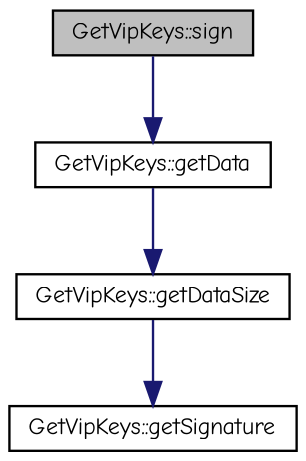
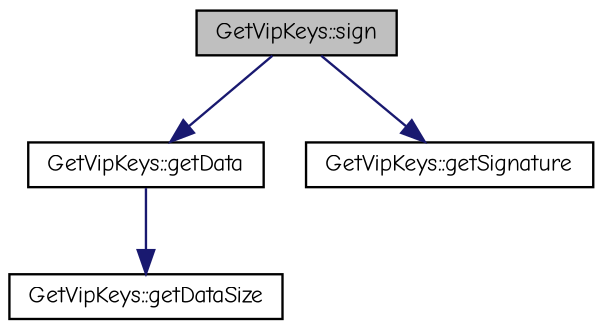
(153, 351) -> (364, 91)
